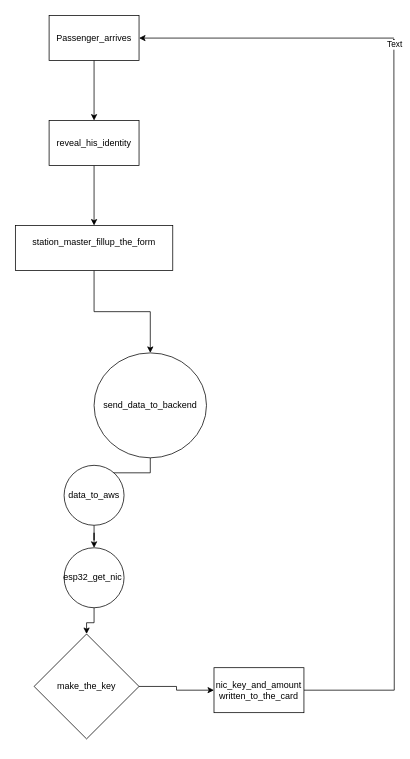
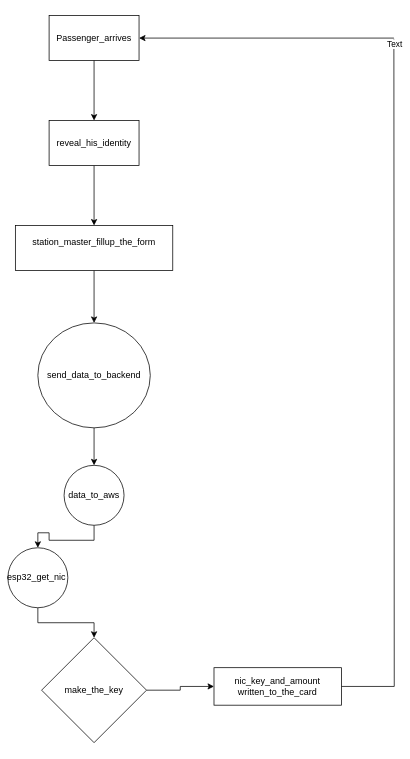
(150, 405) -> (94, 375)
(94, 578) -> (38, 578)
(87, 687) -> (94, 690)
(259, 690) -> (278, 687)
